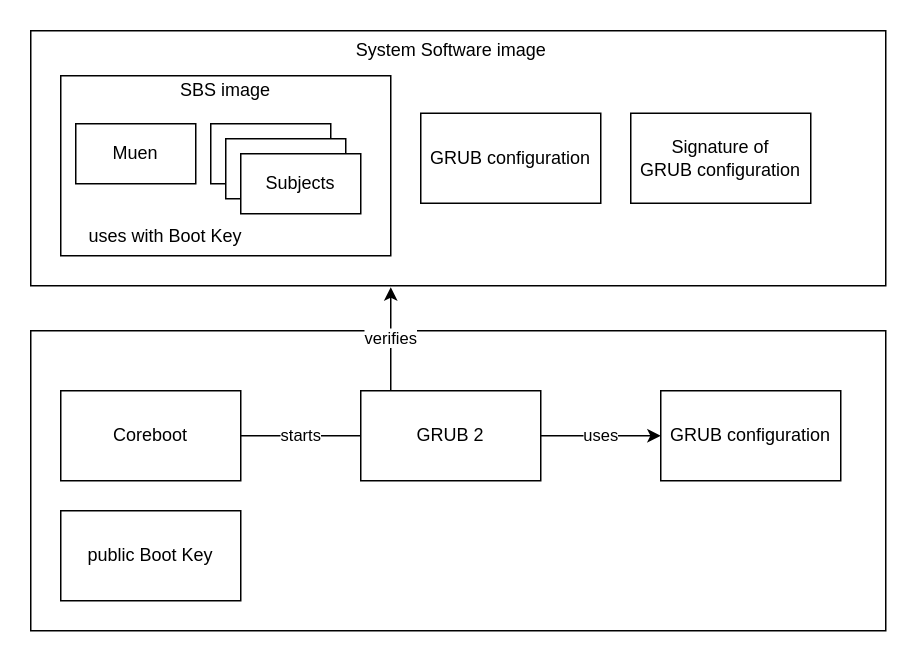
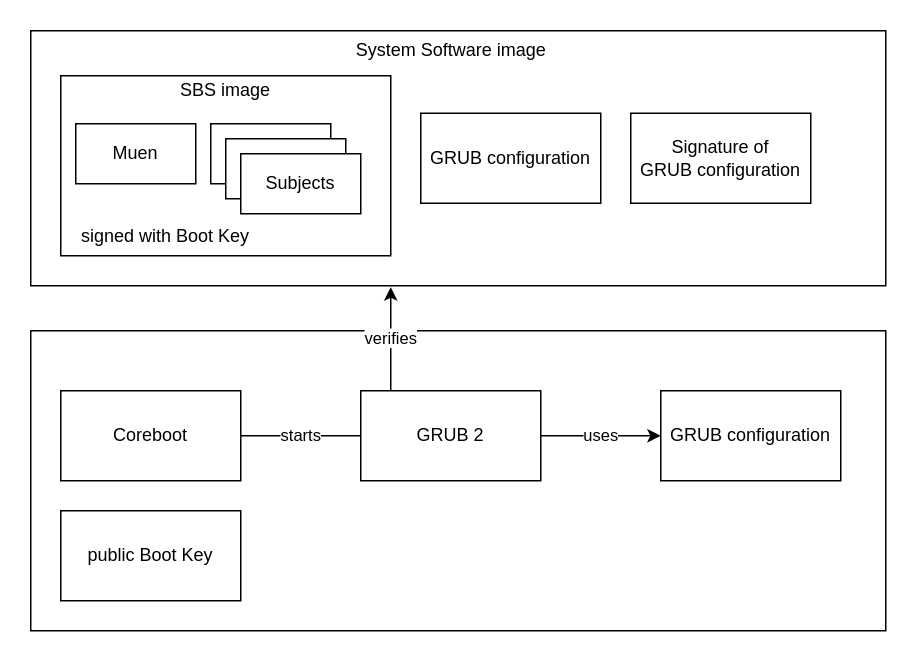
(166, 236) -> (166, 236)
